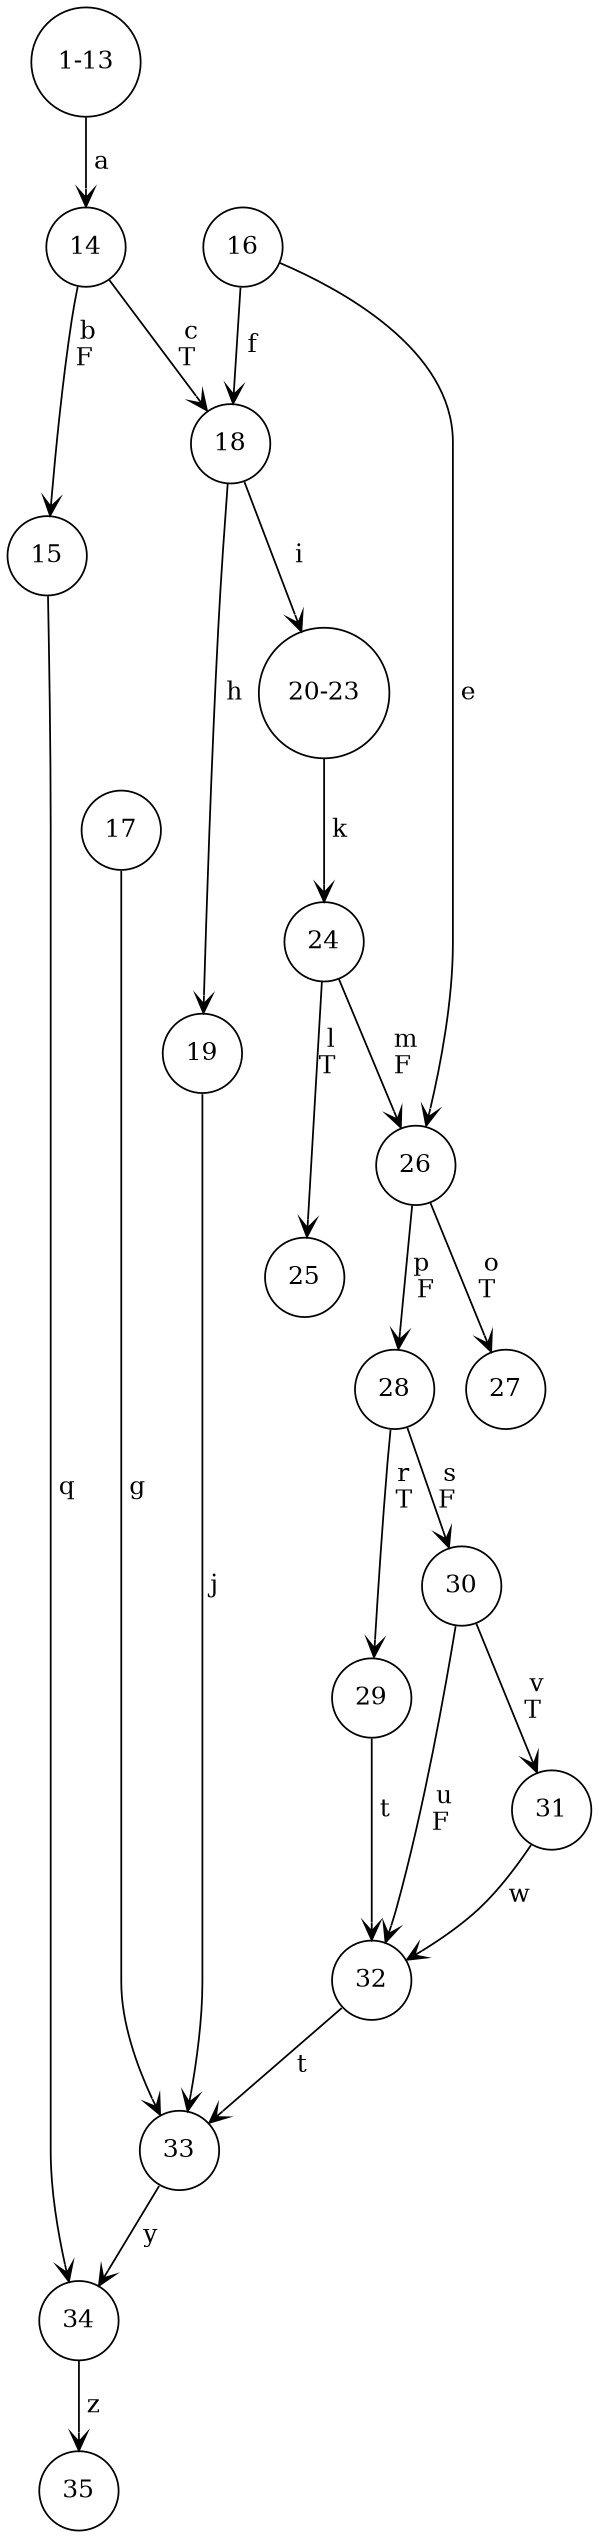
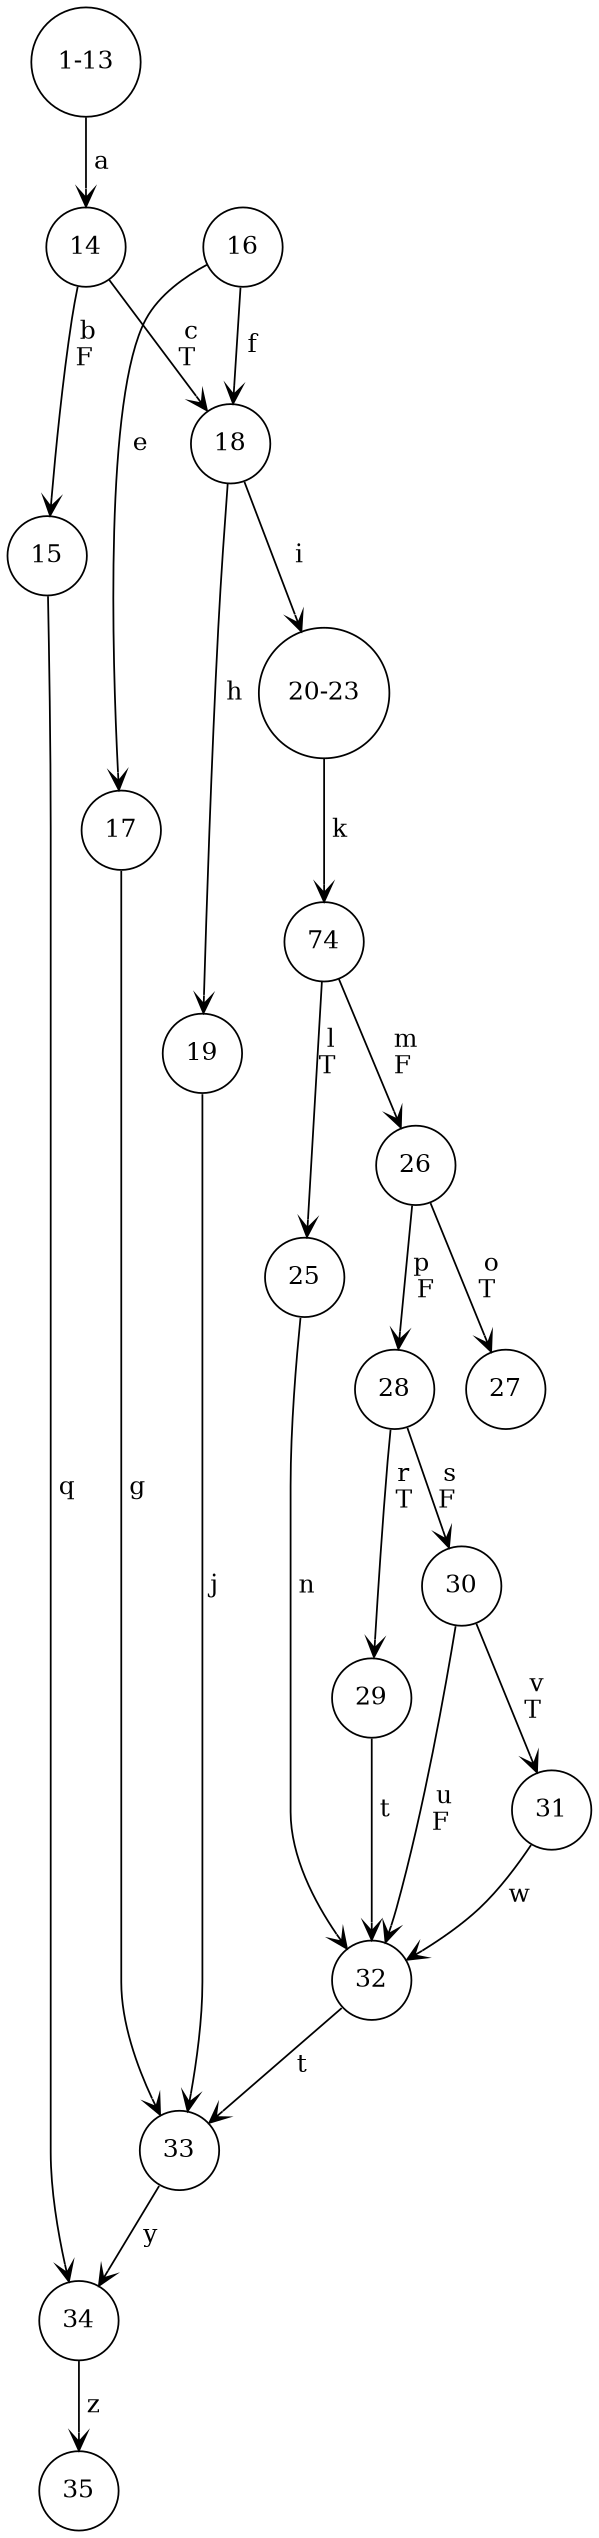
(453, 645) -> (116, 502)
(324, 942) -> (324, 942)
none -> (291, 1631)
